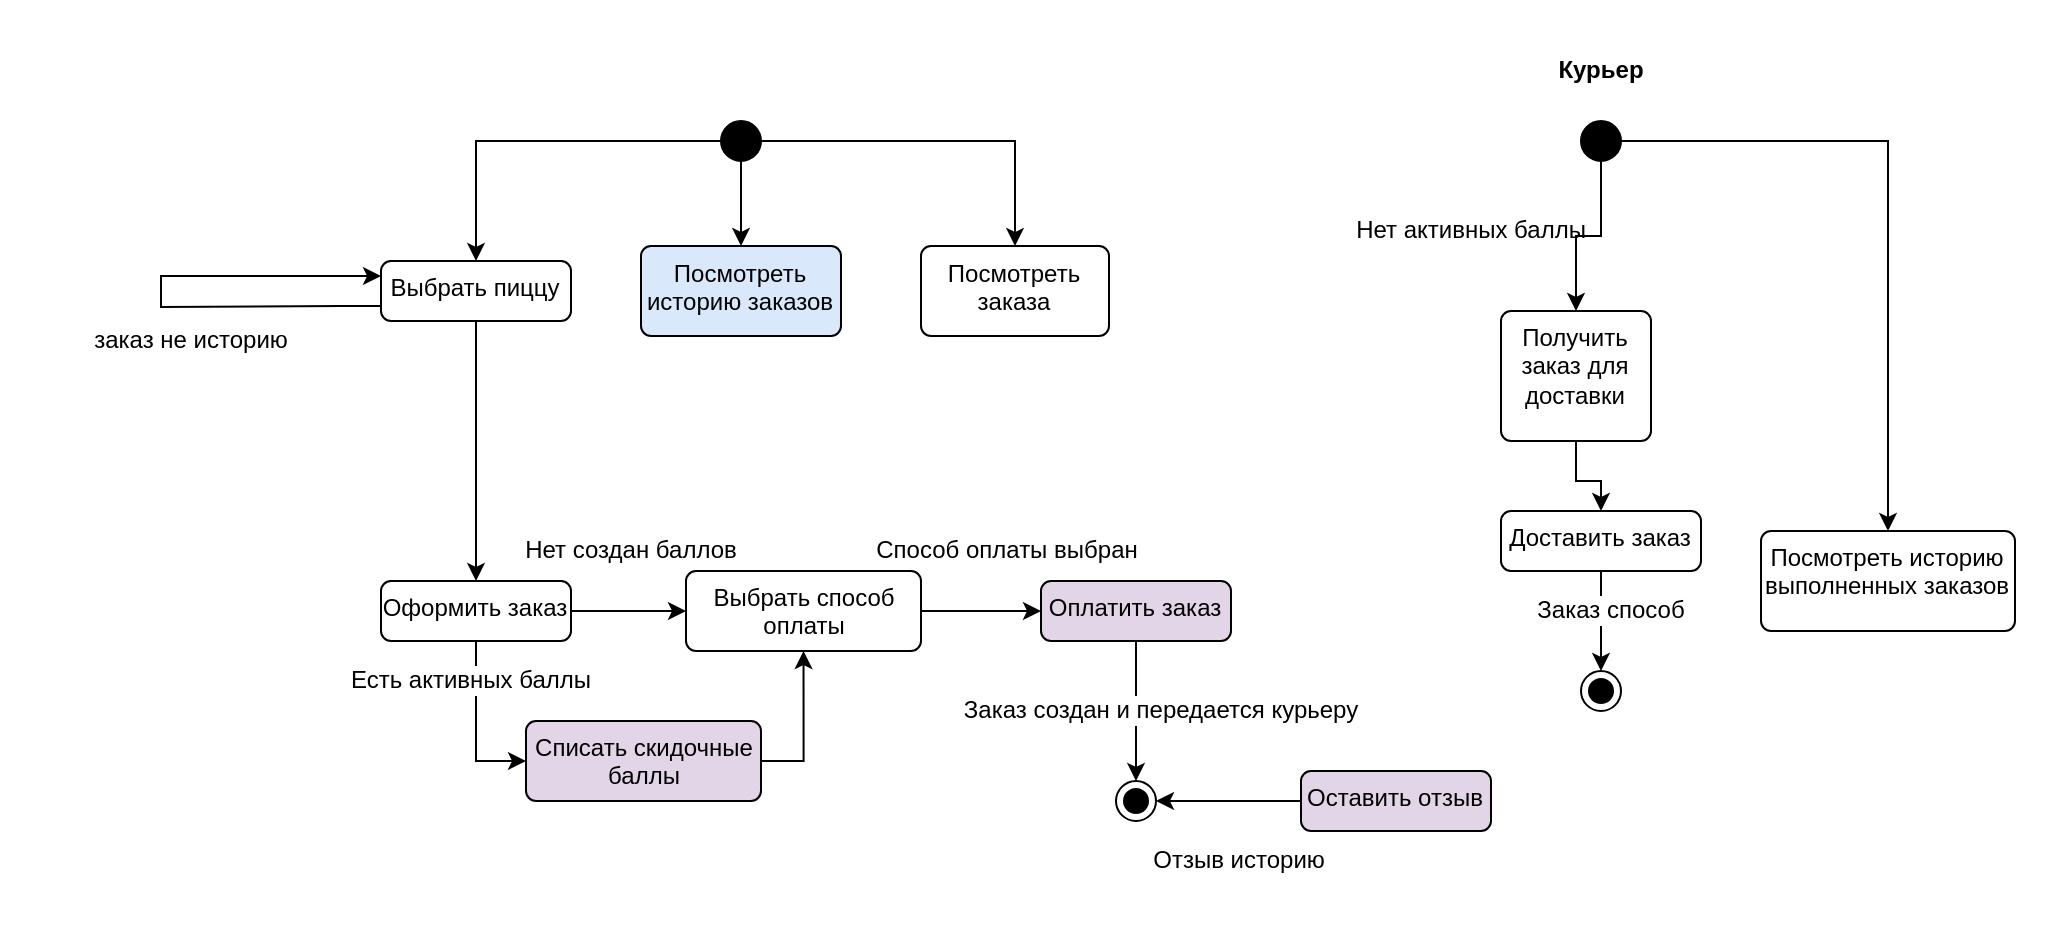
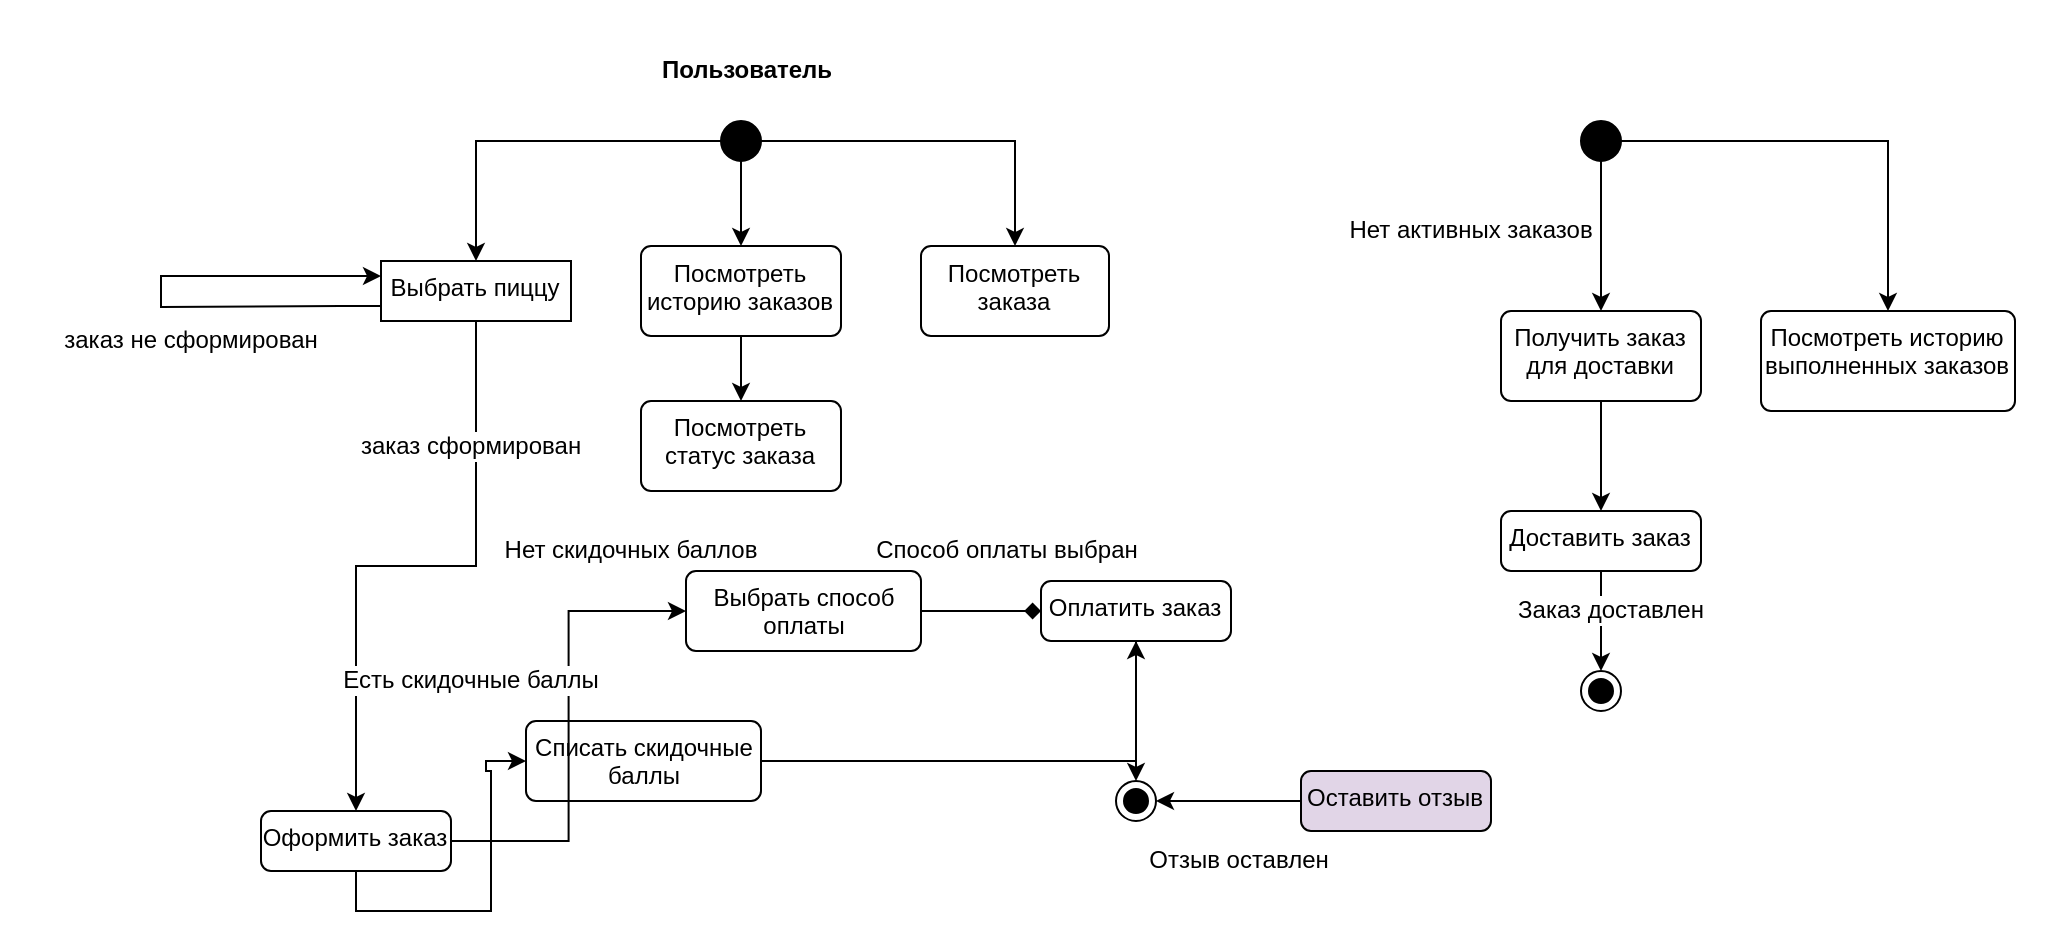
none -> (746, 71)
(1601, 71) -> none
(1472, 231) -> (1472, 231)
(476, 291) -> (476, 291)
(741, 291) -> (741, 291)
(192, 341) -> (192, 341)
none -> (741, 362)
(1576, 376) -> (1601, 356)
none -> (471, 446)
none -> (741, 446)
(632, 551) -> (632, 551)
(1888, 581) -> (1888, 361)
(476, 611) -> (356, 841)
(1025, 611) -> (1024, 611)
(1136, 611) -> (1136, 611)
(1612, 611) -> (1612, 611)
(472, 681) -> (472, 681)
(1161, 711) -> none
(804, 714) -> (967, 761)
(644, 761) -> (644, 761)
(1240, 861) -> (1240, 861)
